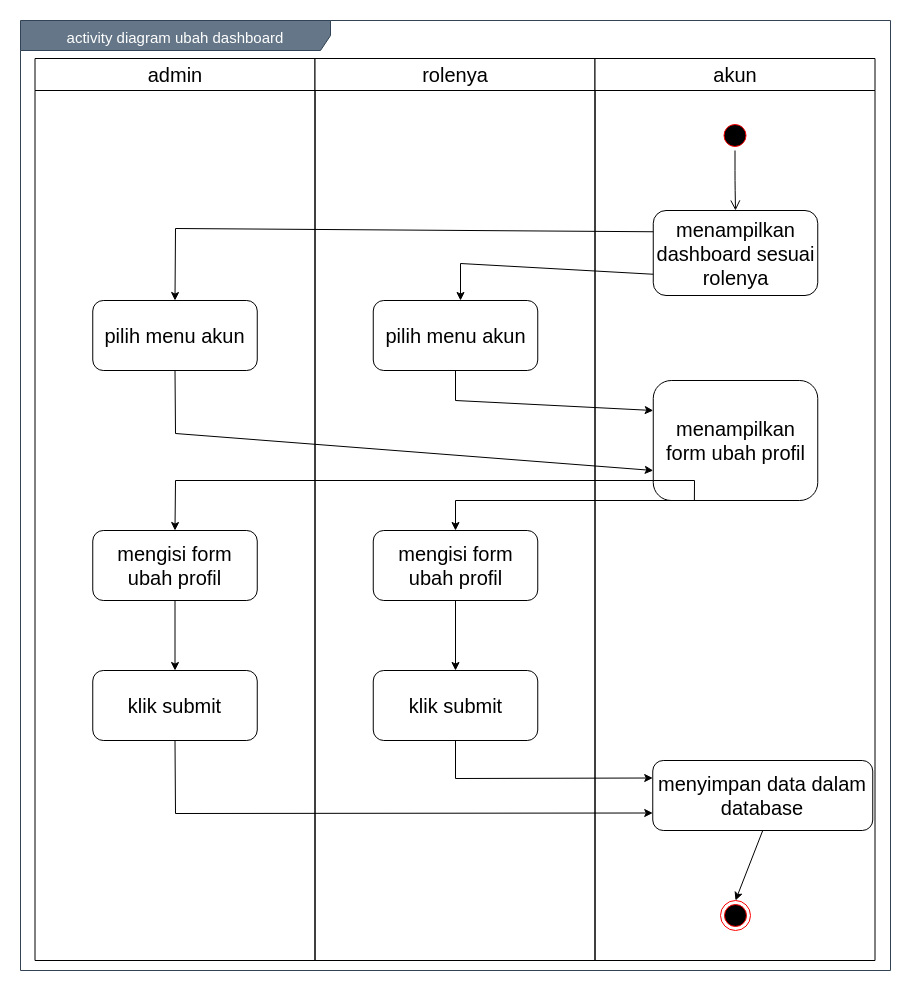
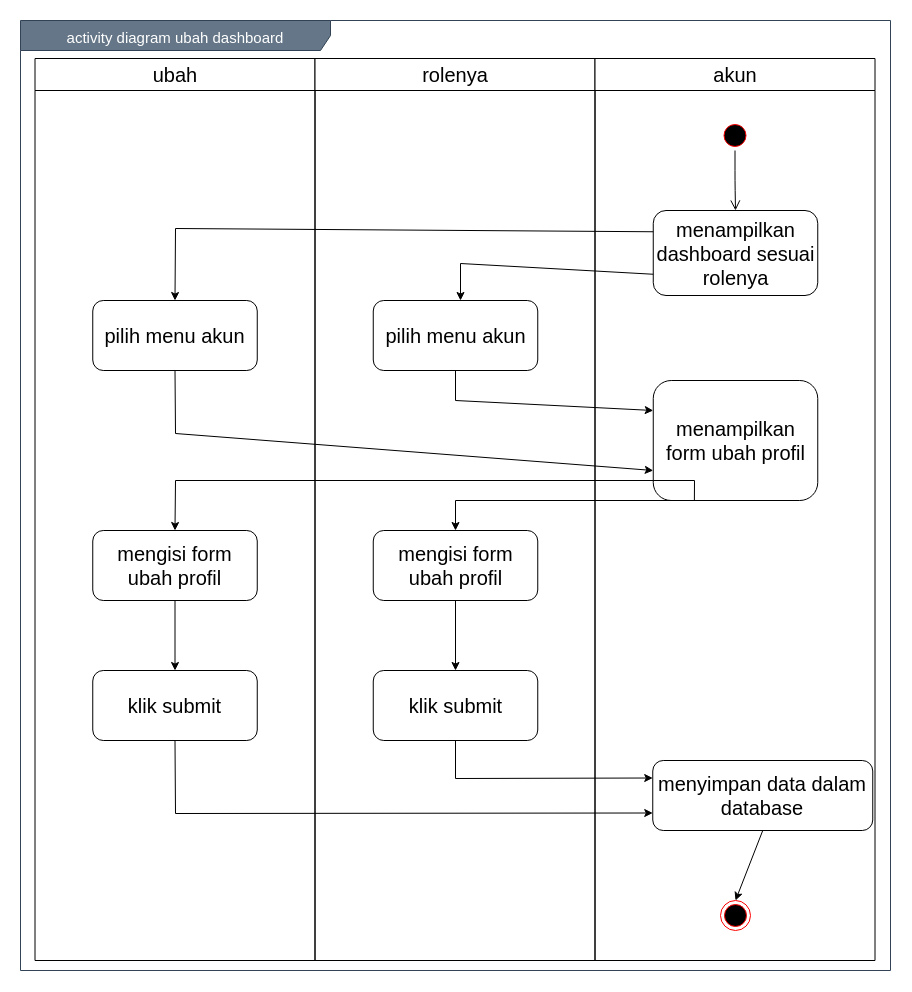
(176, 75) -> (176, 75)
